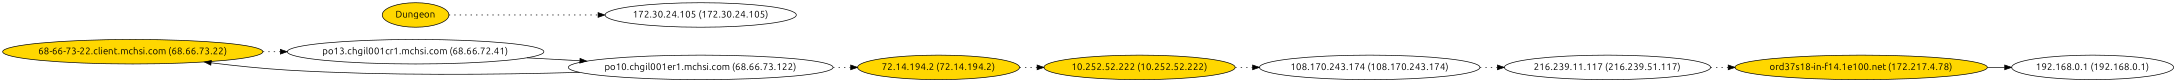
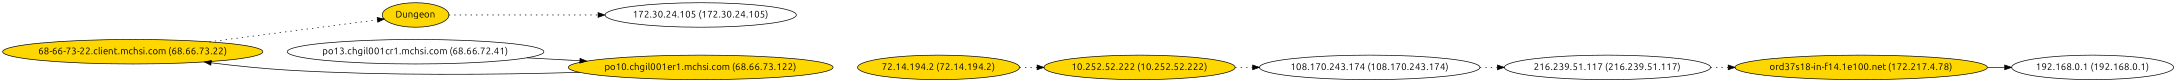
(272, 52) -> (293, 31)
(701, 67) -> (701, 67)
(842, 67) -> none
(1607, 67) -> (1607, 67)
